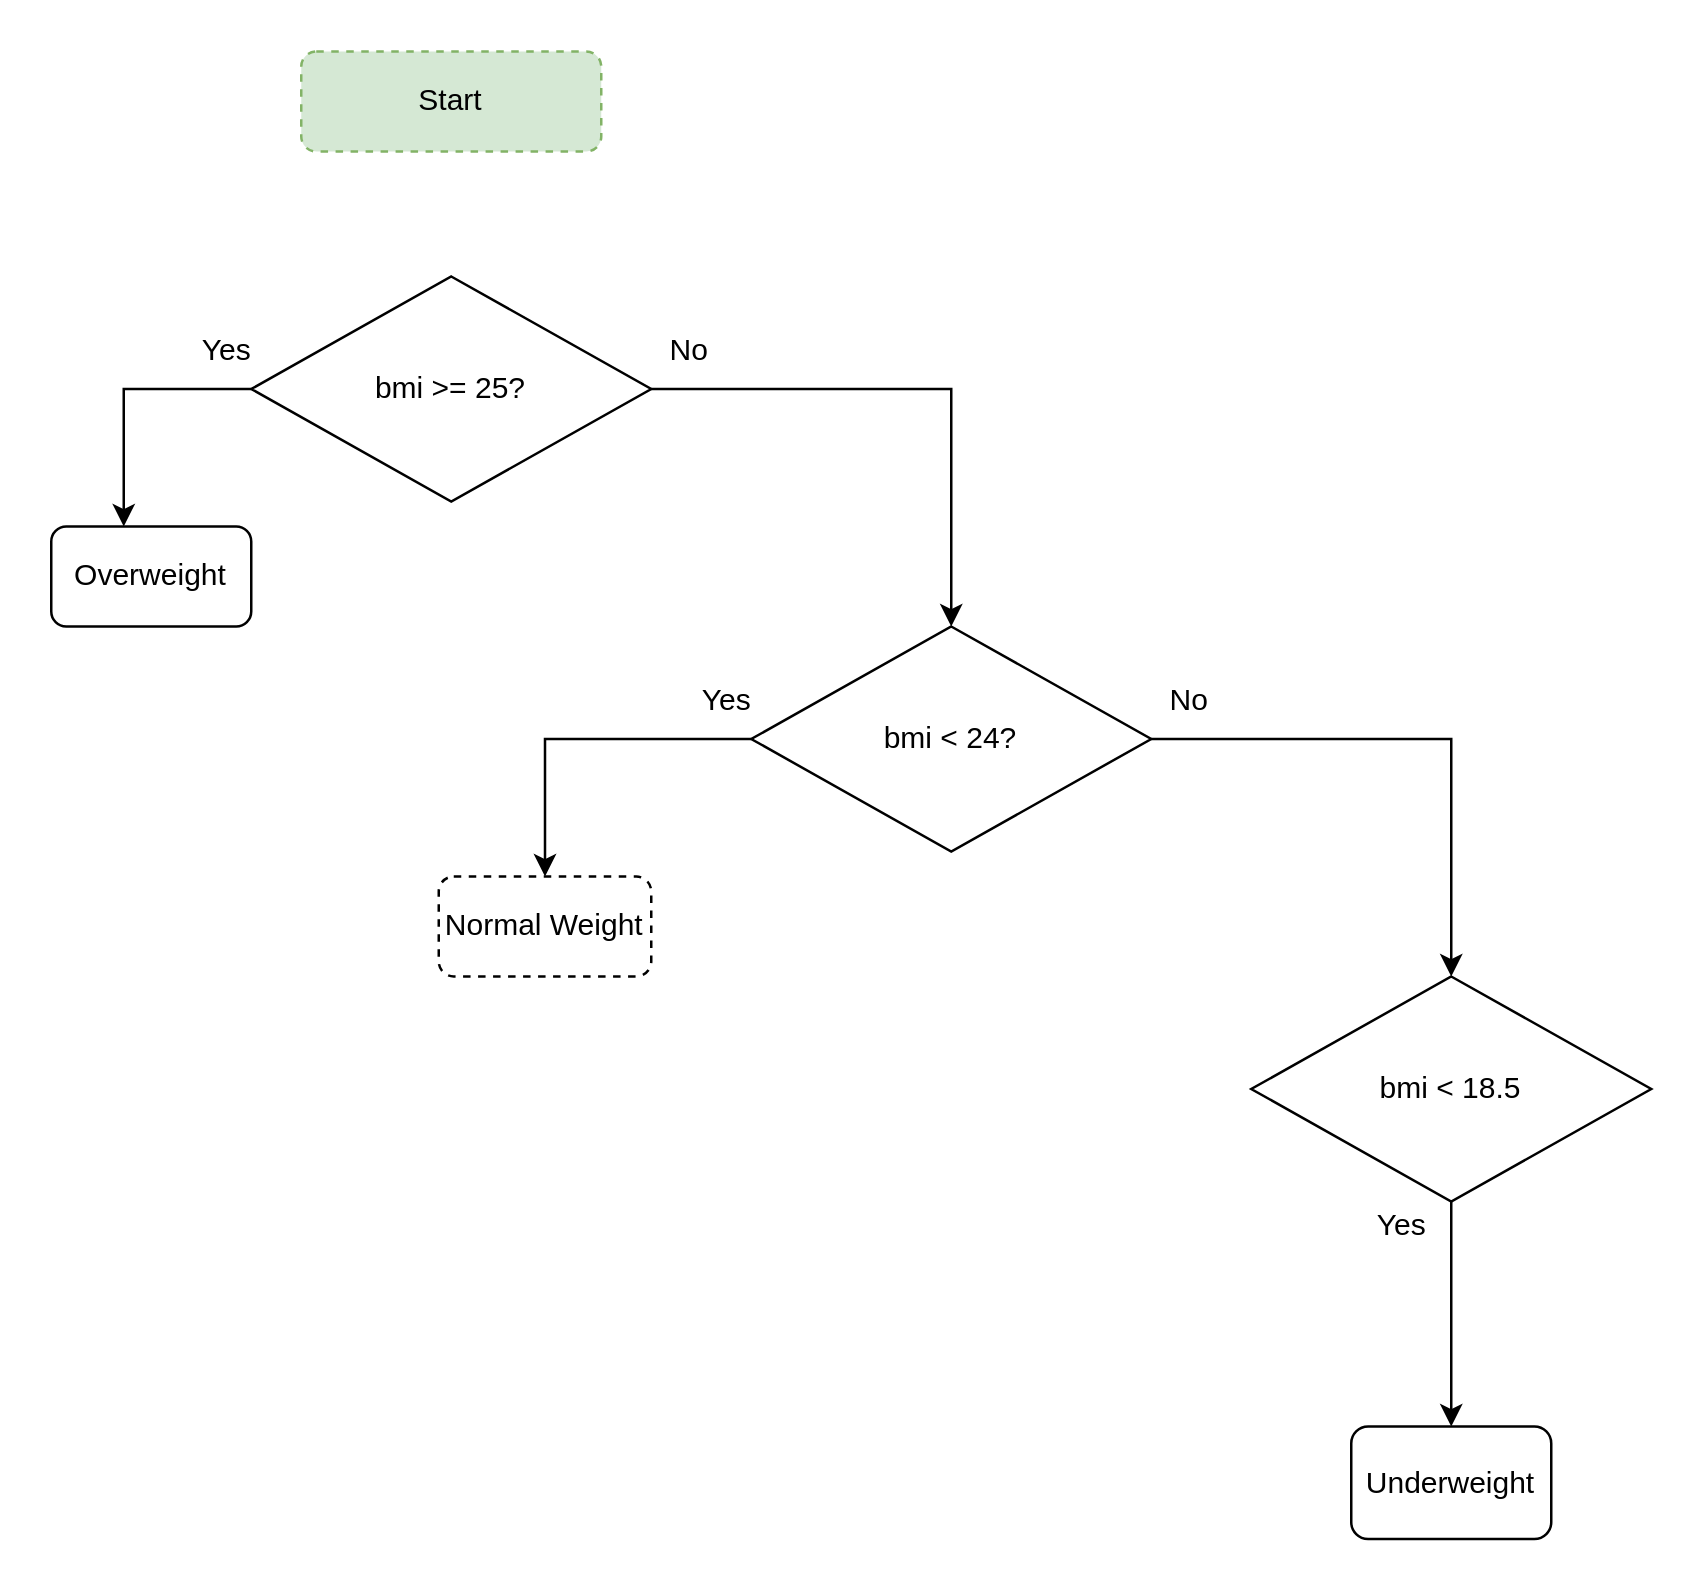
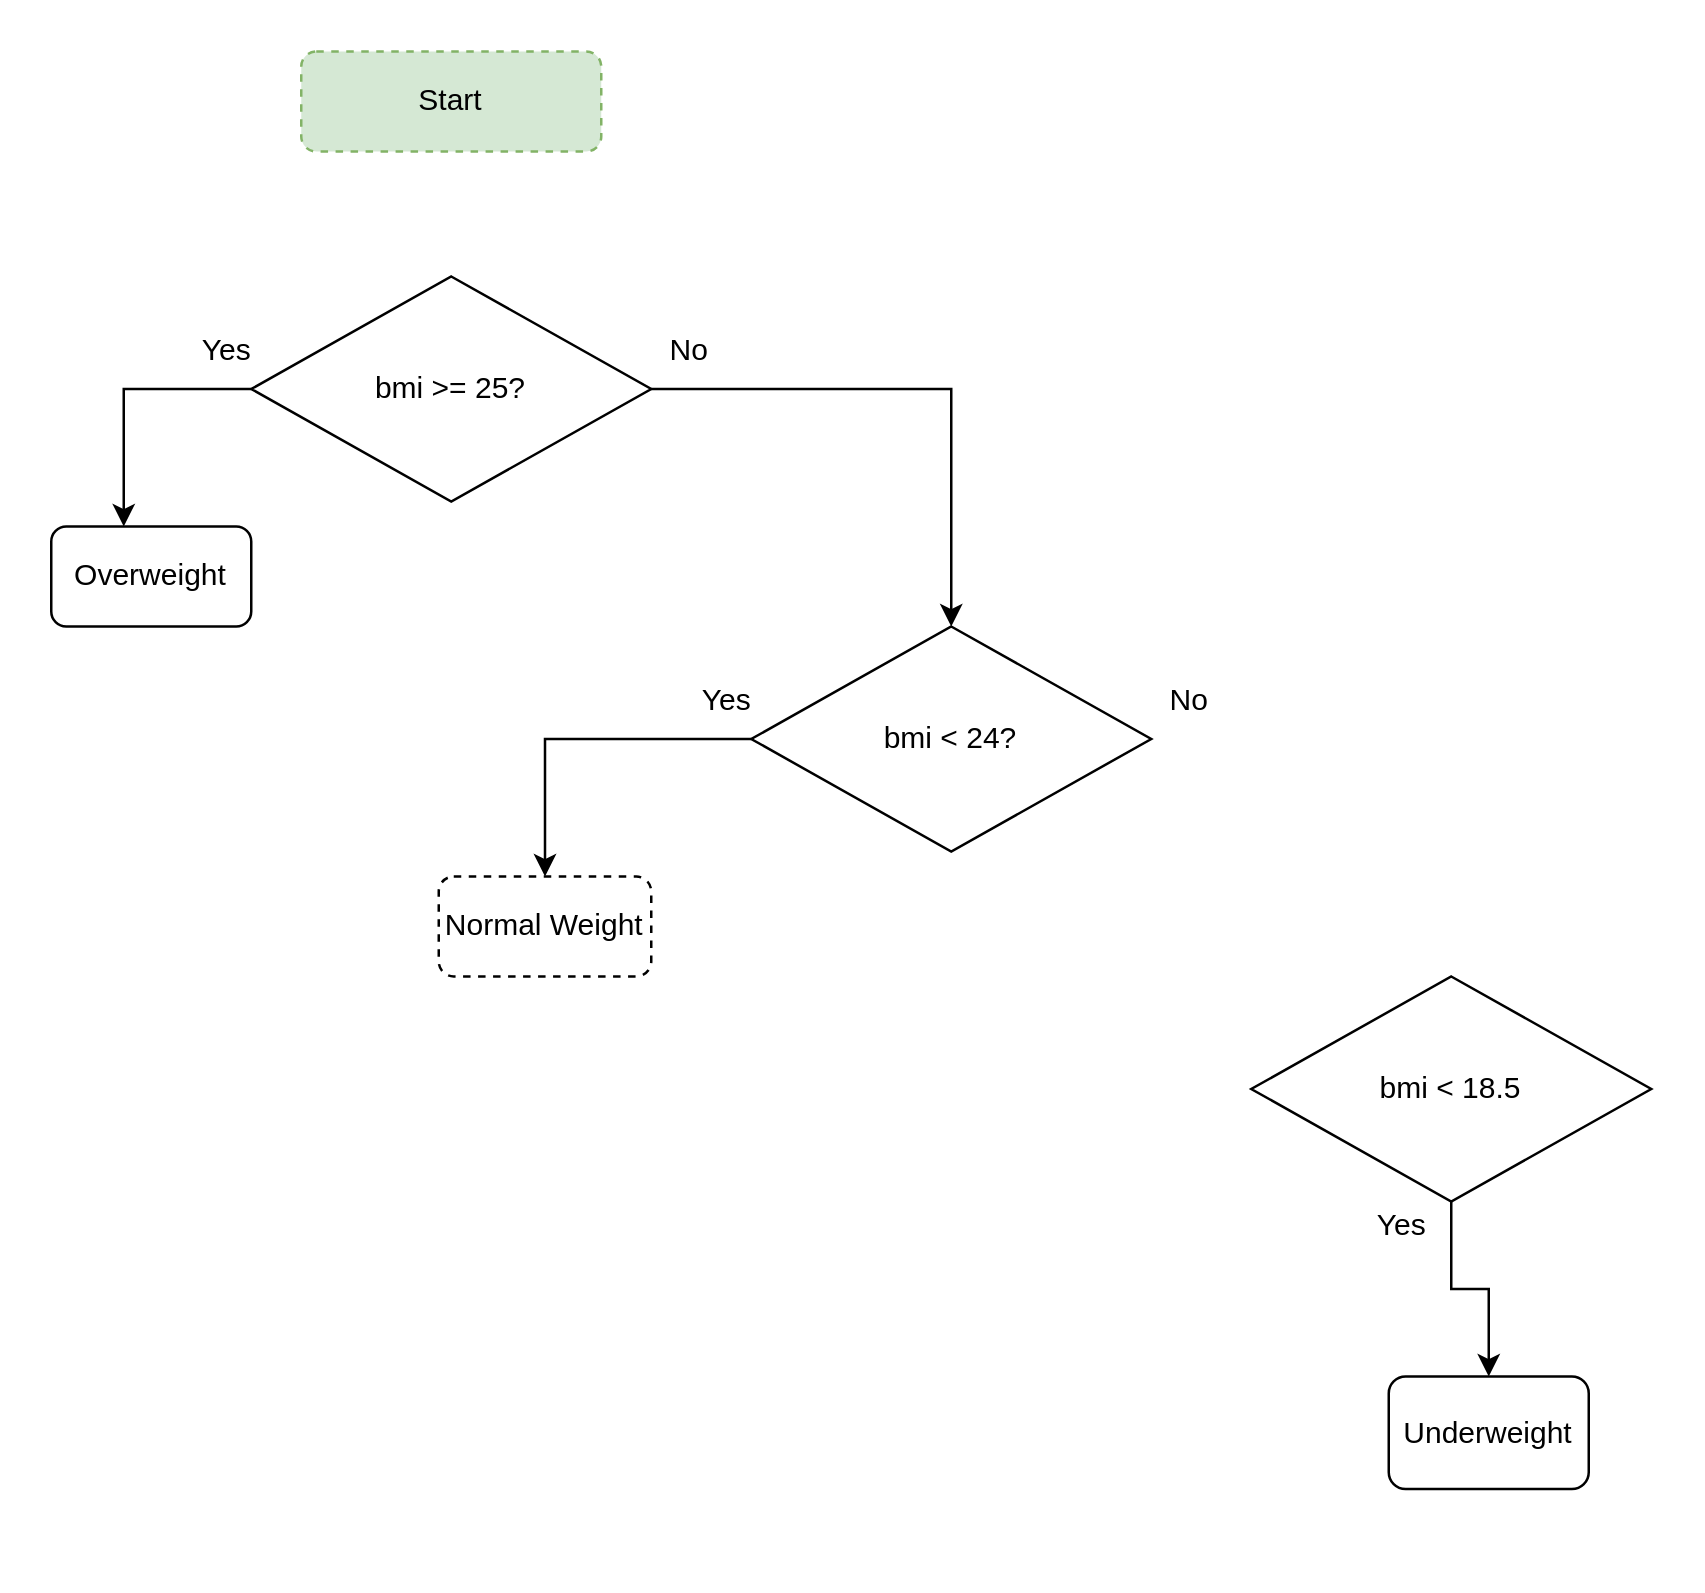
(1411, 739) -> none
(1451, 1483) -> (1489, 1433)
